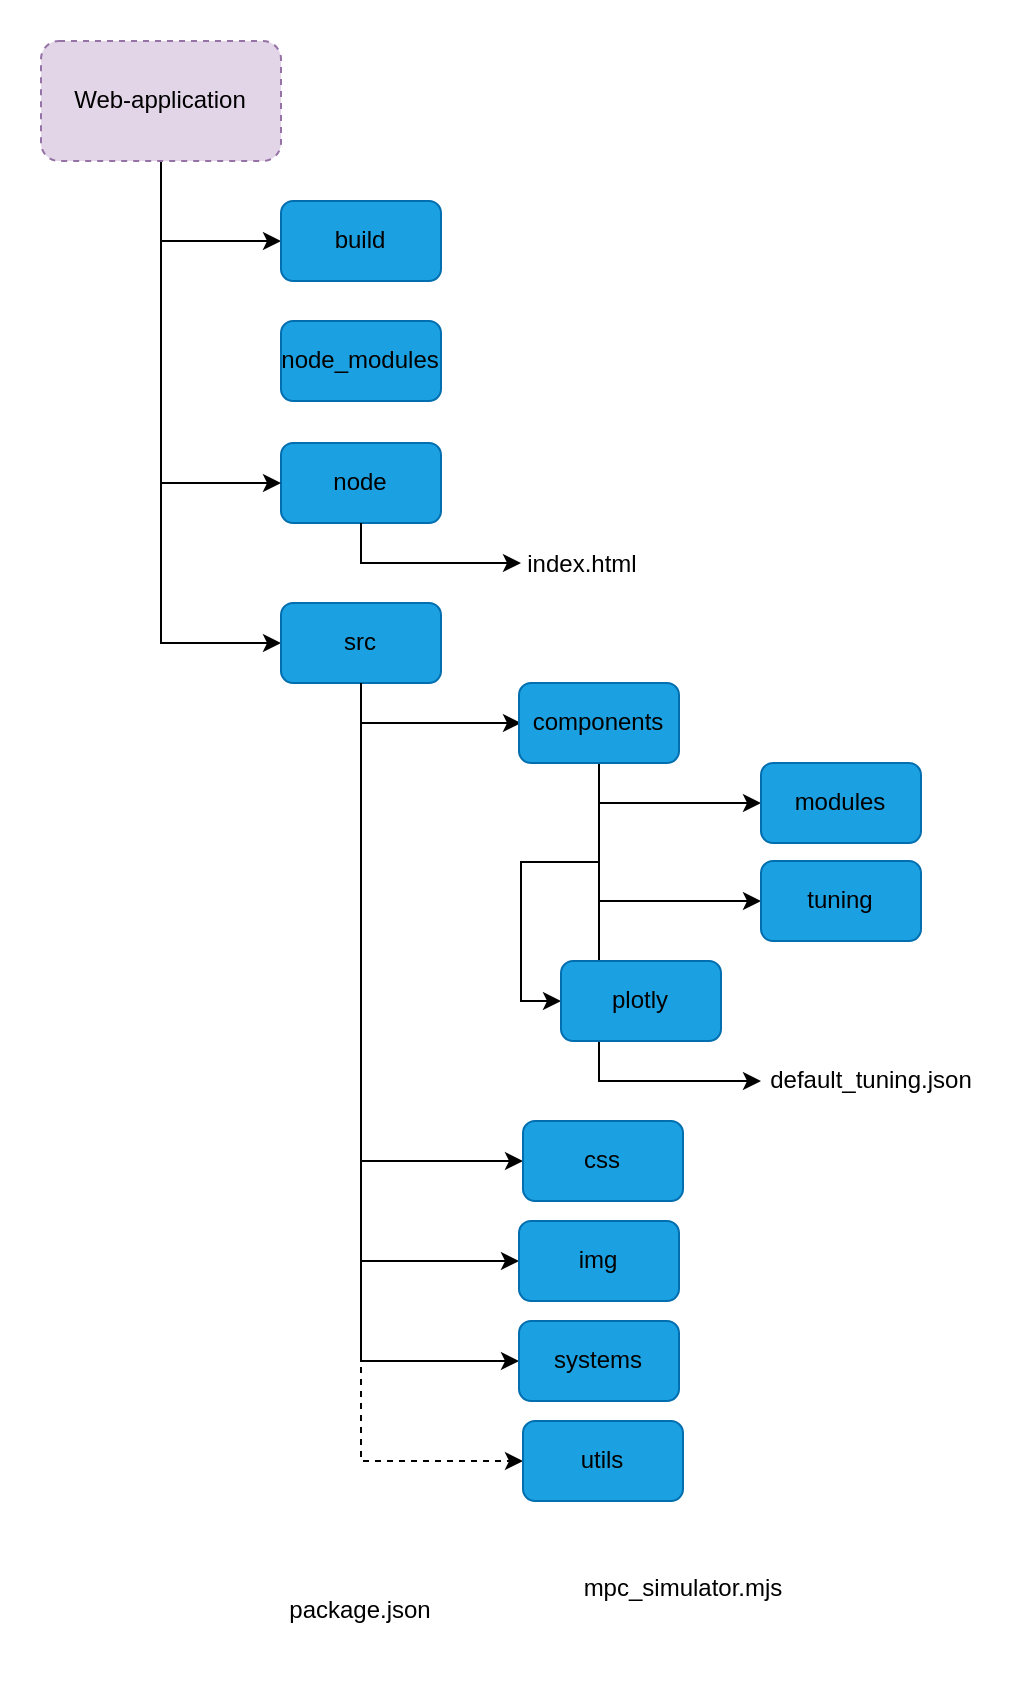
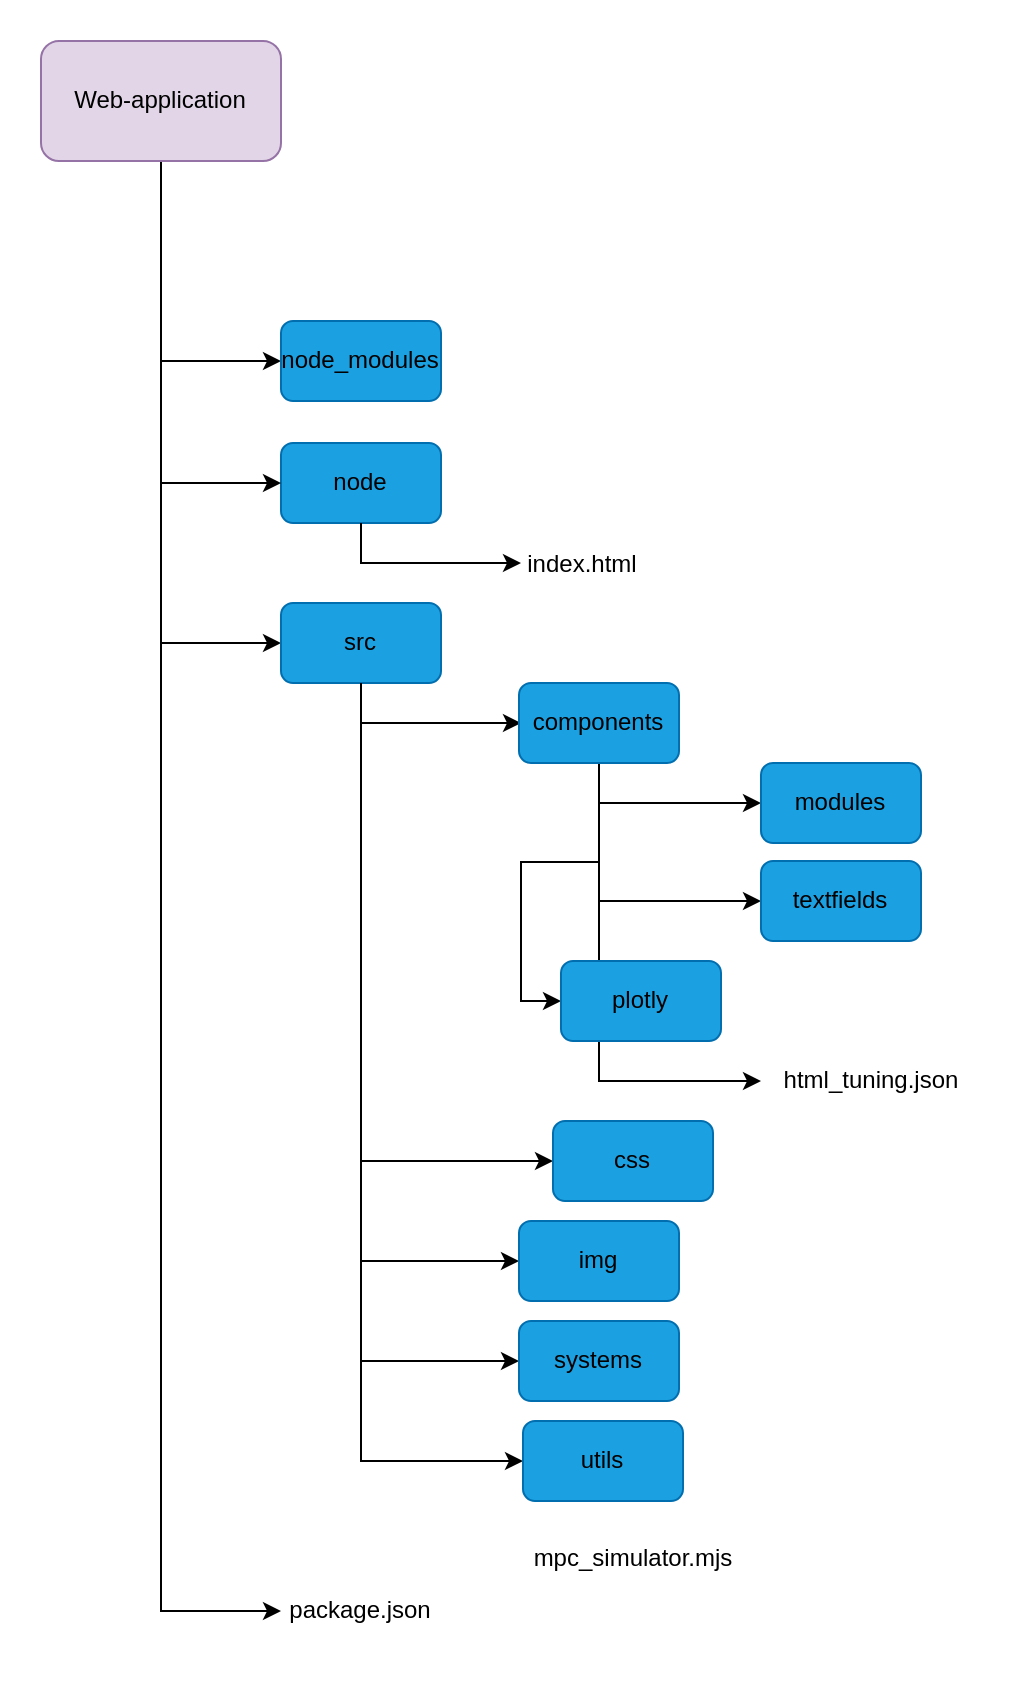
(161, 101) -> (161, 101)
(216, 241) -> none
(361, 241) -> none
none -> (216, 361)
(841, 901) -> (841, 901)
(872, 1081) -> (872, 1081)
(603, 1161) -> (633, 1161)
none -> (161, 1182)
(386, 1461) -> (386, 1461)
(684, 1589) -> (634, 1559)
